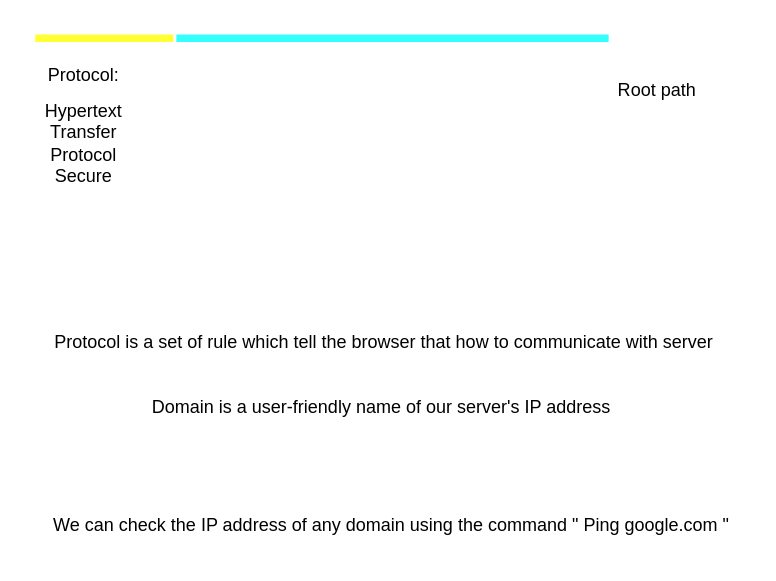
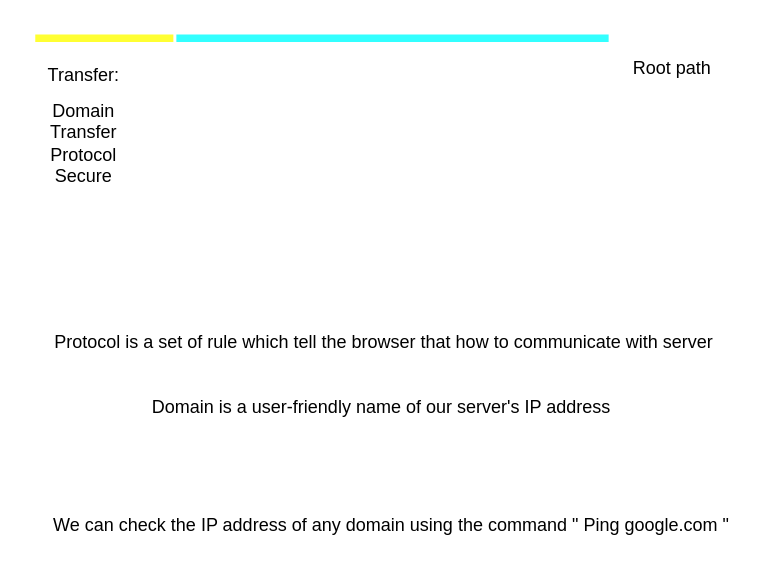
(84, 76) -> (84, 76)
(656, 91) -> (671, 68)
(84, 143) -> (84, 143)
